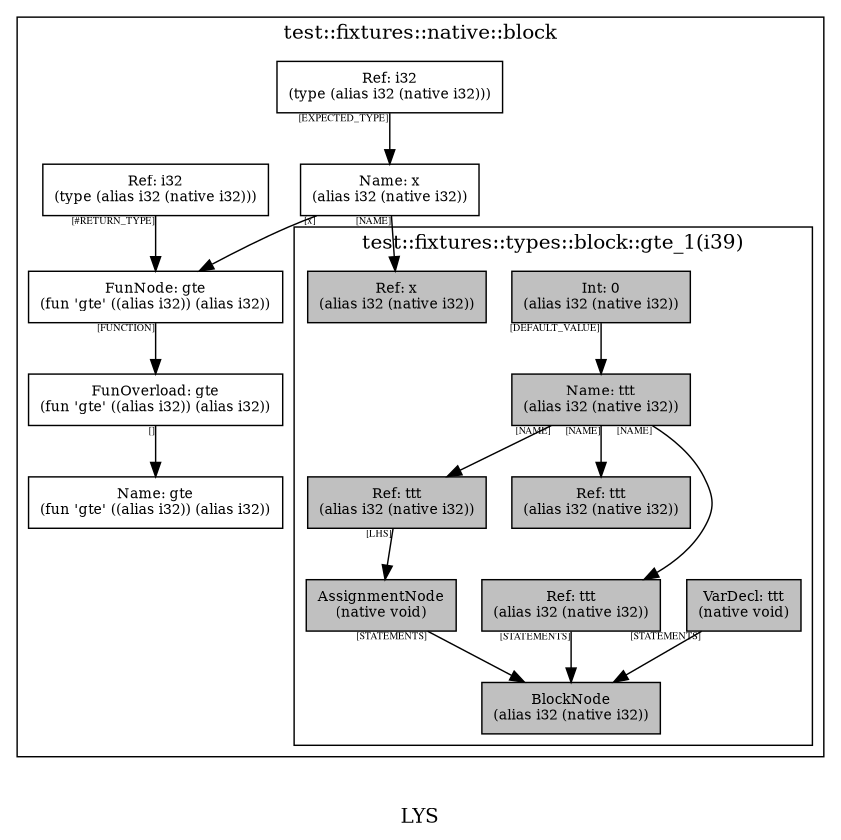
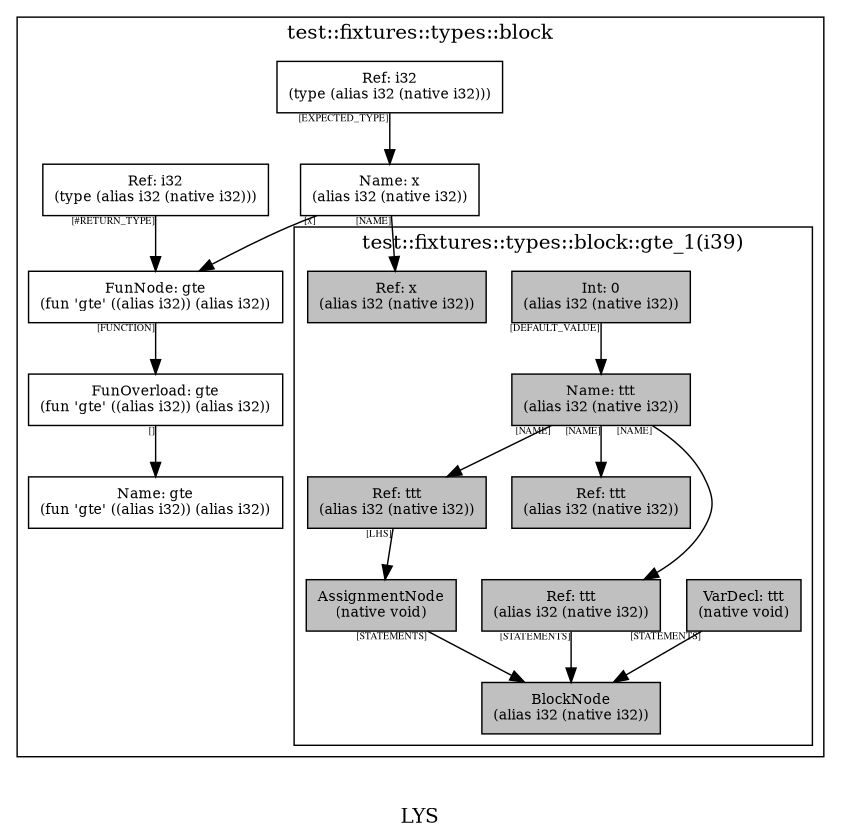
(420, 34) -> (420, 34)
